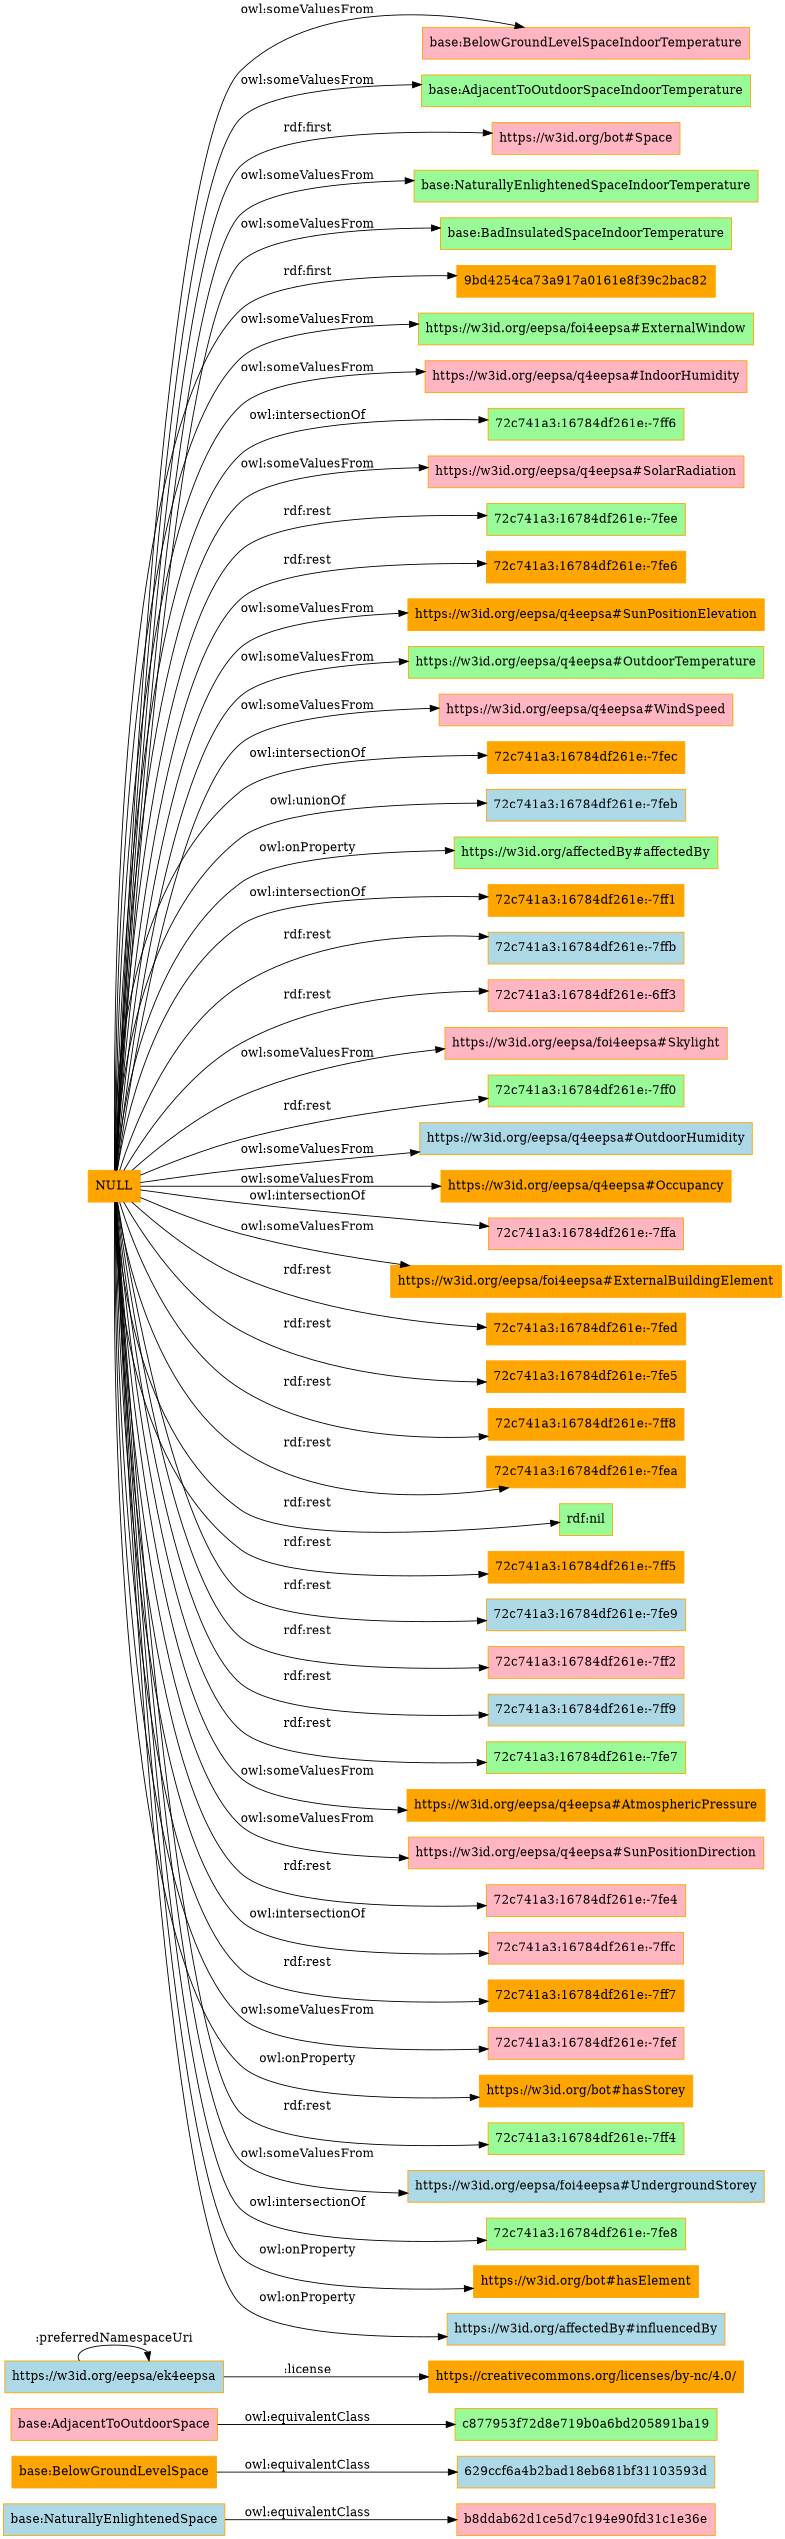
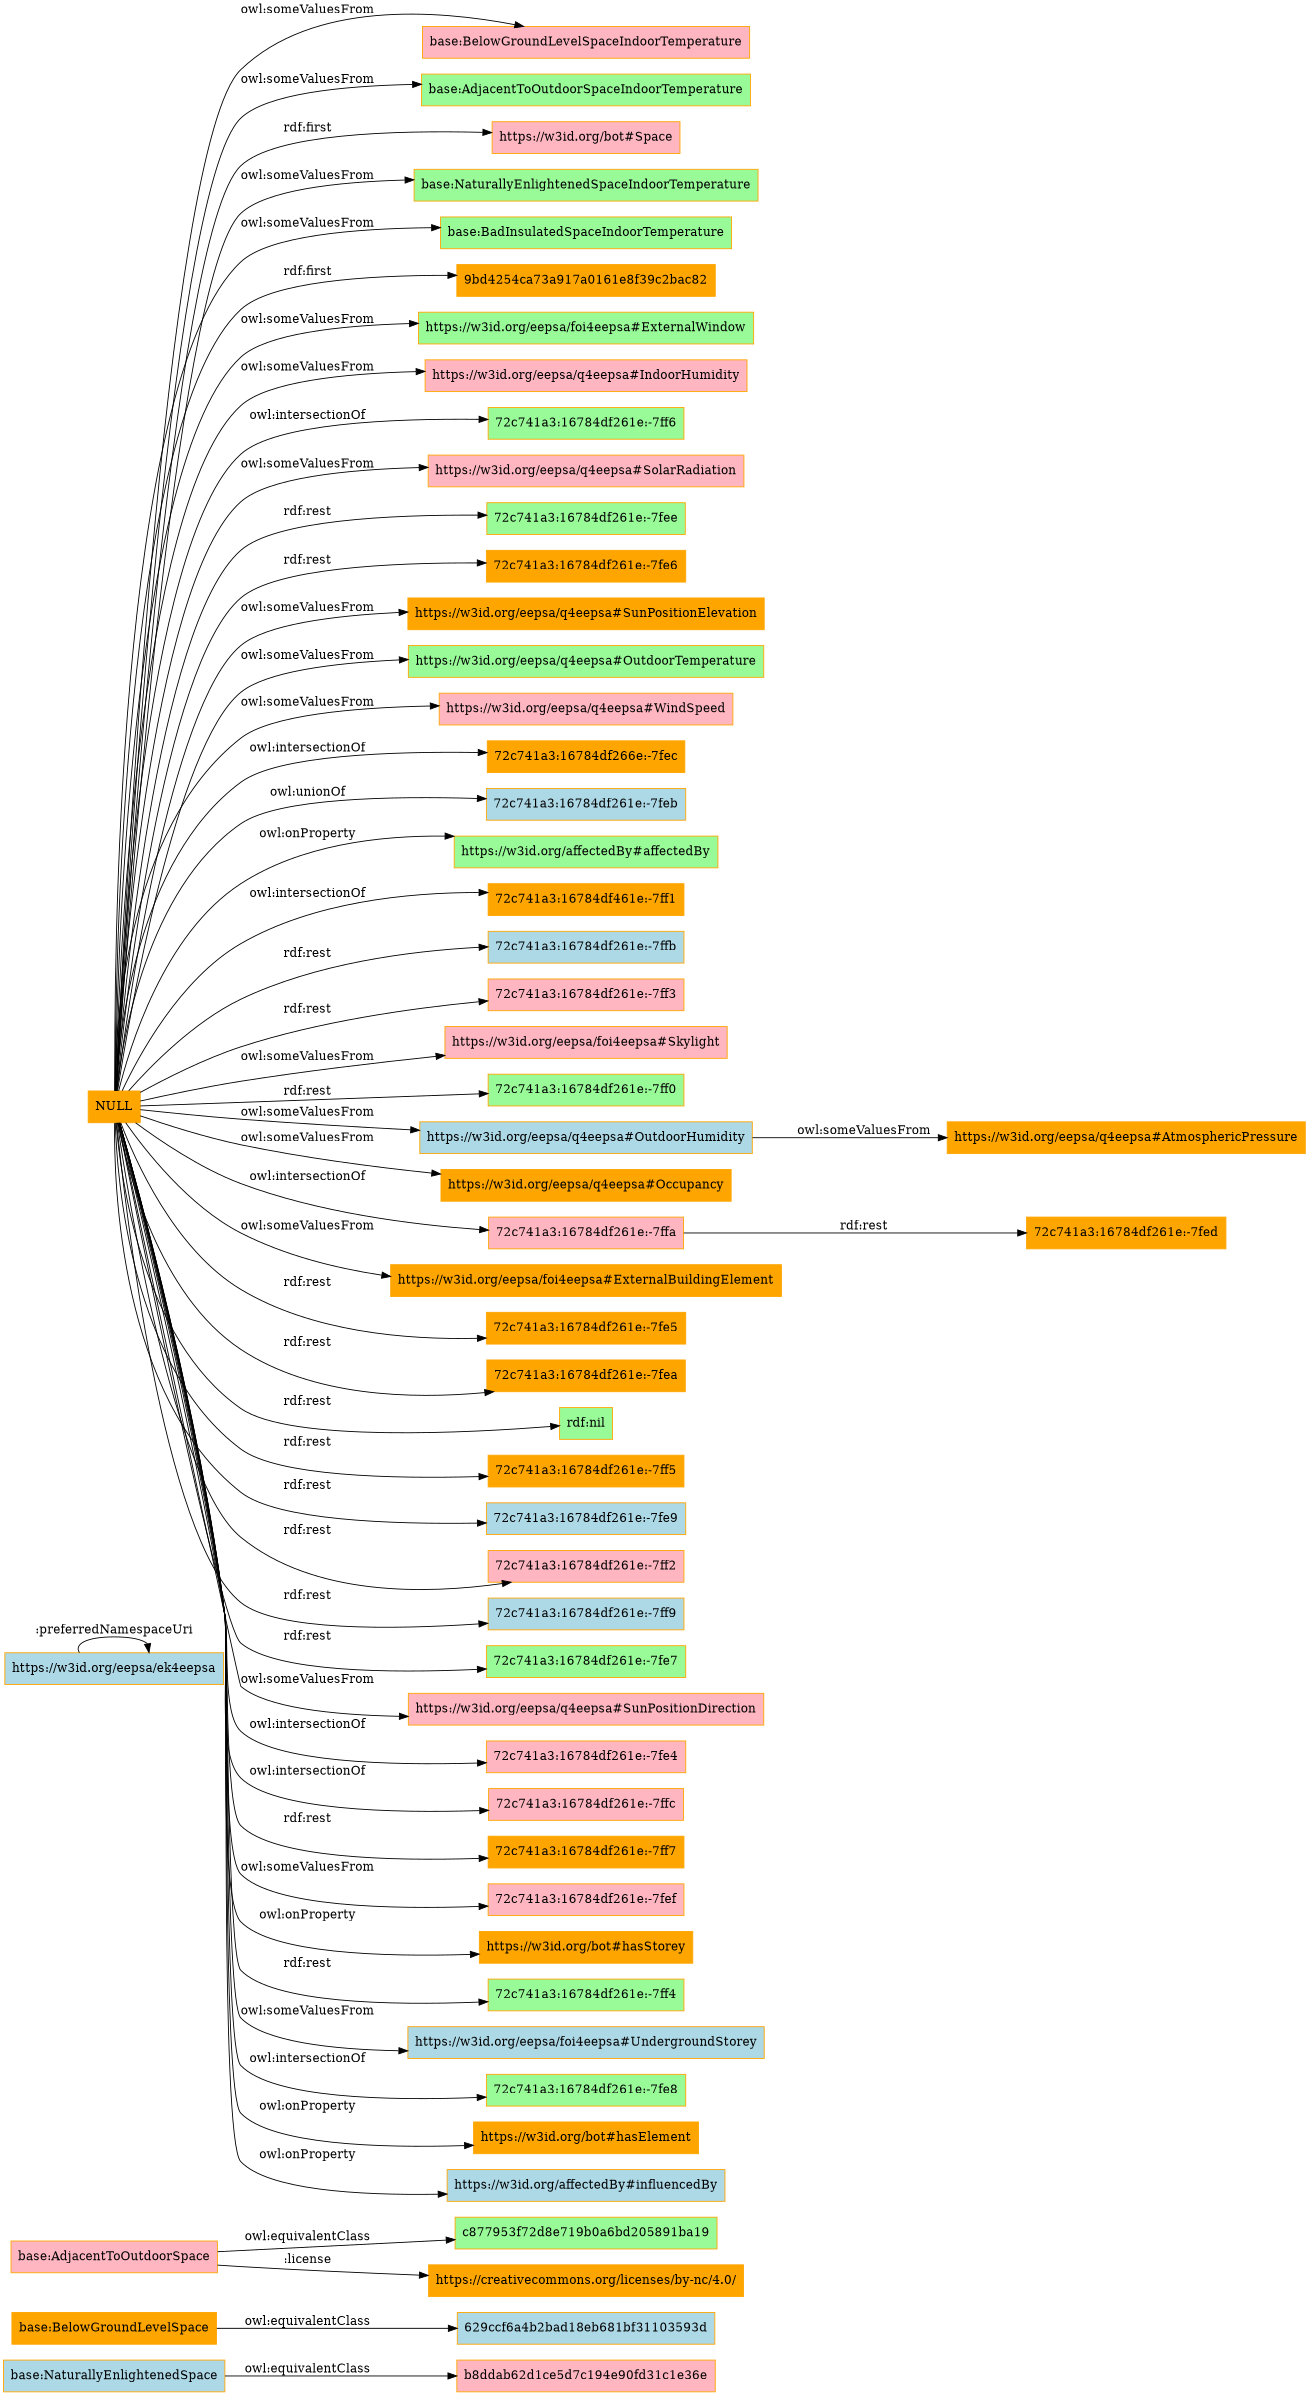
(586, 758) -> (586, 757)
(586, 900) -> (586, 900)
(586, 996) -> (586, 995)
(293, 1296) -> (851, 1233)
(586, 1424) -> none
(162, 1578) -> (845, 1138)
(308, 1867) -> (308, 1725)
(322, 2377) -> (318, 2271)
